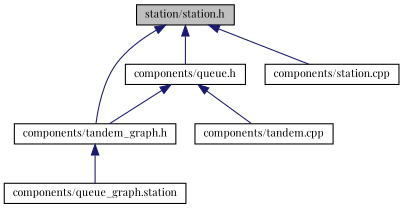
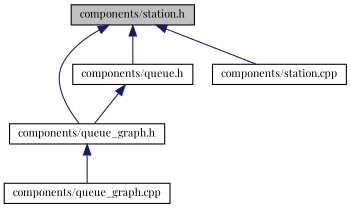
(185, 15) -> (133, 15)
(95, 134) -> (87, 134)
(264, 134) -> none
(95, 193) -> (87, 193)
